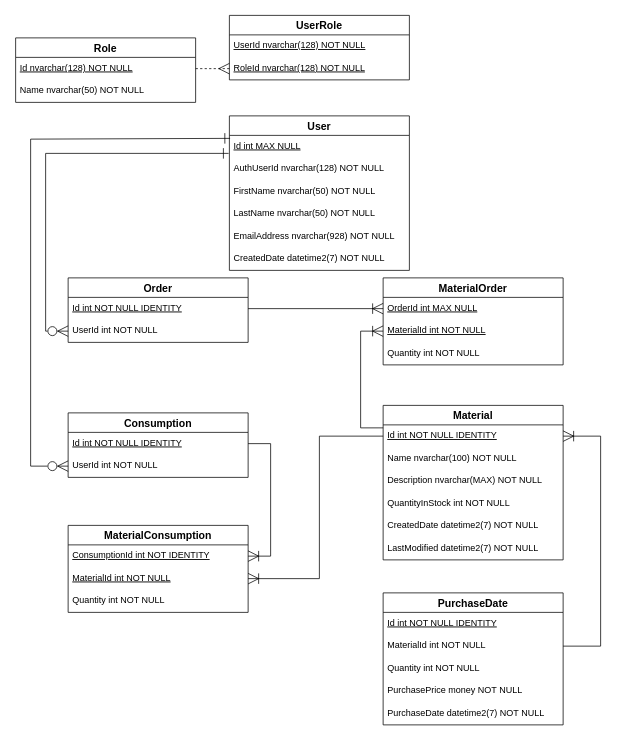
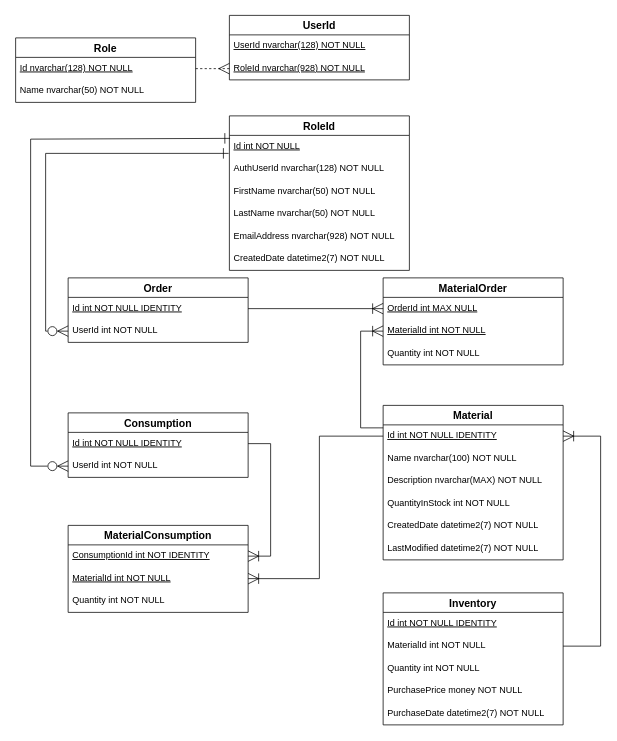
(319, 26) -> (319, 26)
(302, 68) -> (302, 68)
(319, 126) -> (319, 126)
(266, 146) -> (266, 146)
(473, 603) -> (473, 603)
